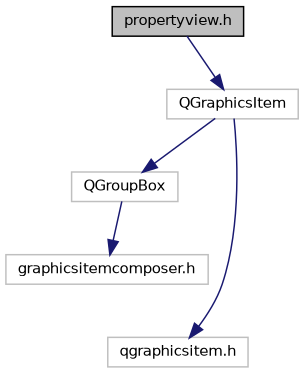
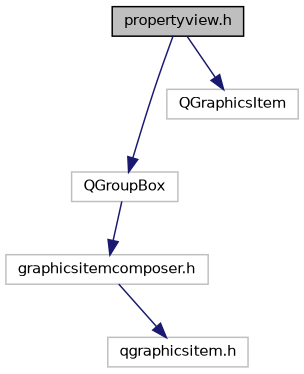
(185, 141) -> (152, 96)
(234, 226) -> (138, 305)
